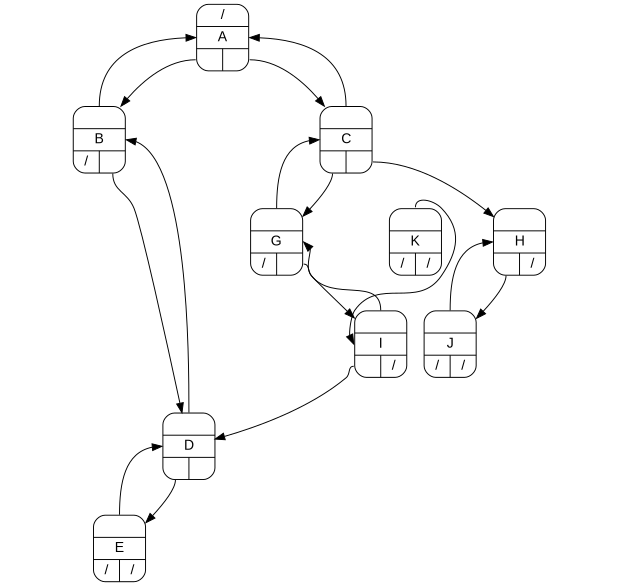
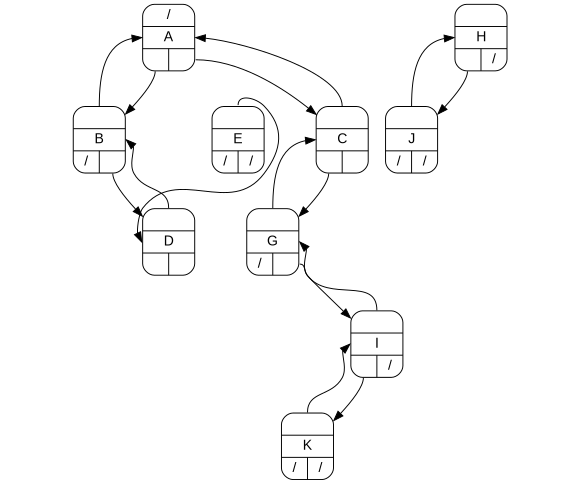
(433, 177) -> none
(295, 410) -> (354, 397)
(166, 499) -> none
